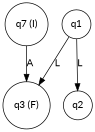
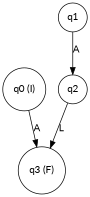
(27, 24) -> (24, 89)
(56, 58) -> (60, 122)
(80, 64) -> (76, 50)
